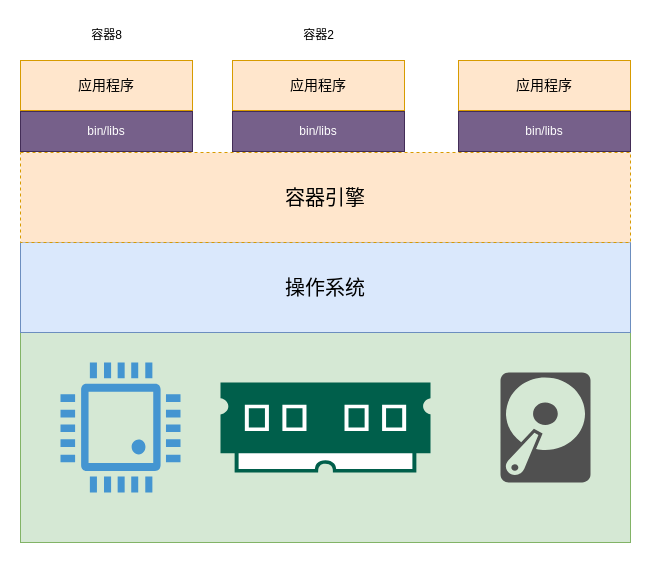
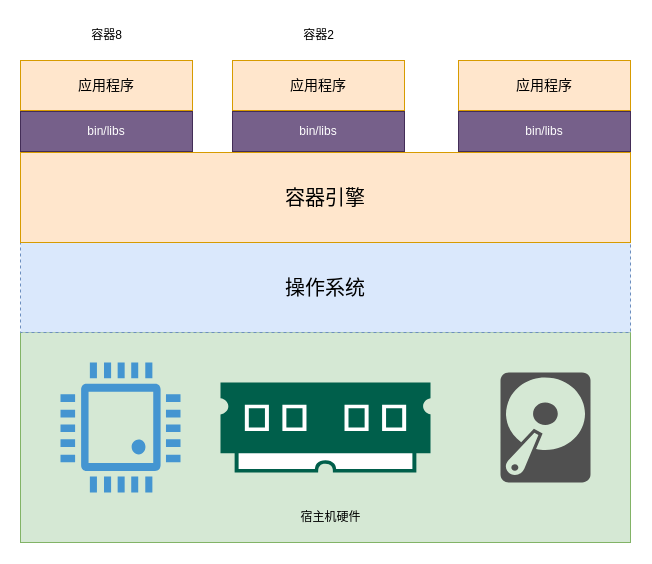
(326, 198) -> (326, 198)
(326, 288) -> (326, 288)
none -> (331, 518)
